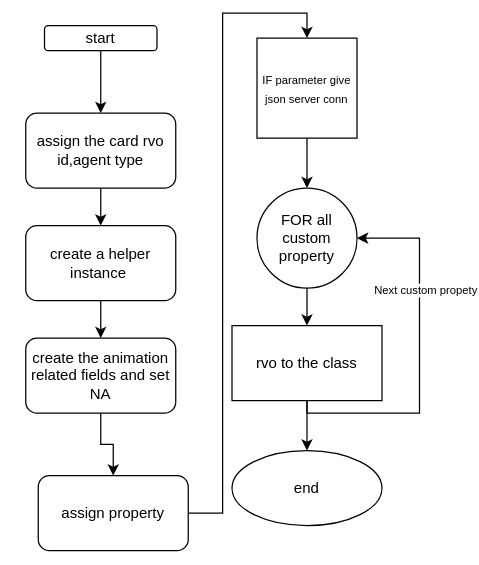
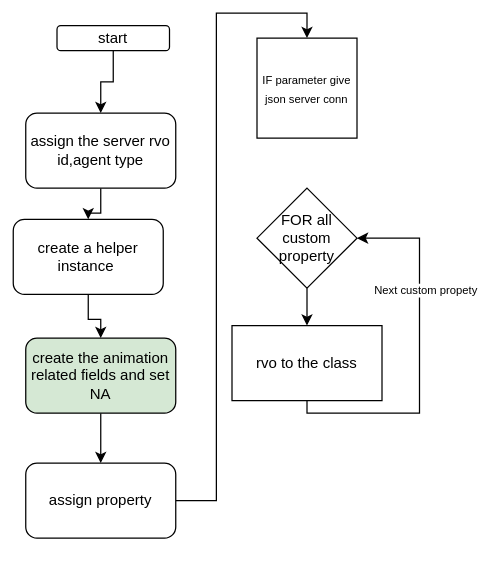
(101, 38) -> (113, 38)
(101, 151) -> (101, 151)
(307, 159) -> none
(307, 238) -> (307, 238)
(101, 263) -> (88, 257)
(101, 376) -> (101, 376)
(307, 429) -> none
(307, 488) -> none
(113, 513) -> (101, 501)
